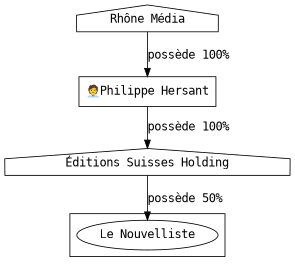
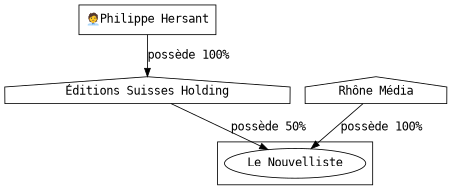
(147, 50) -> (340, 123)
